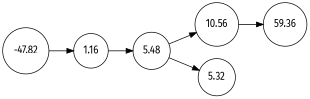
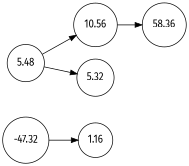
(285, 24) -> (164, 25)
(26, 51) -> (26, 140)
(117, 51) -> none
